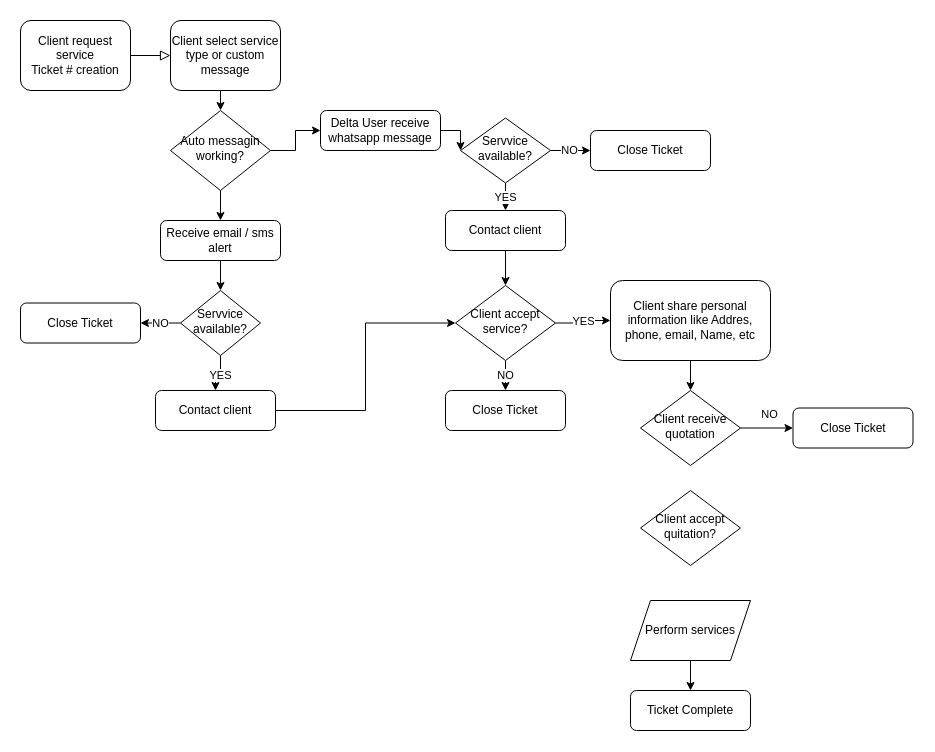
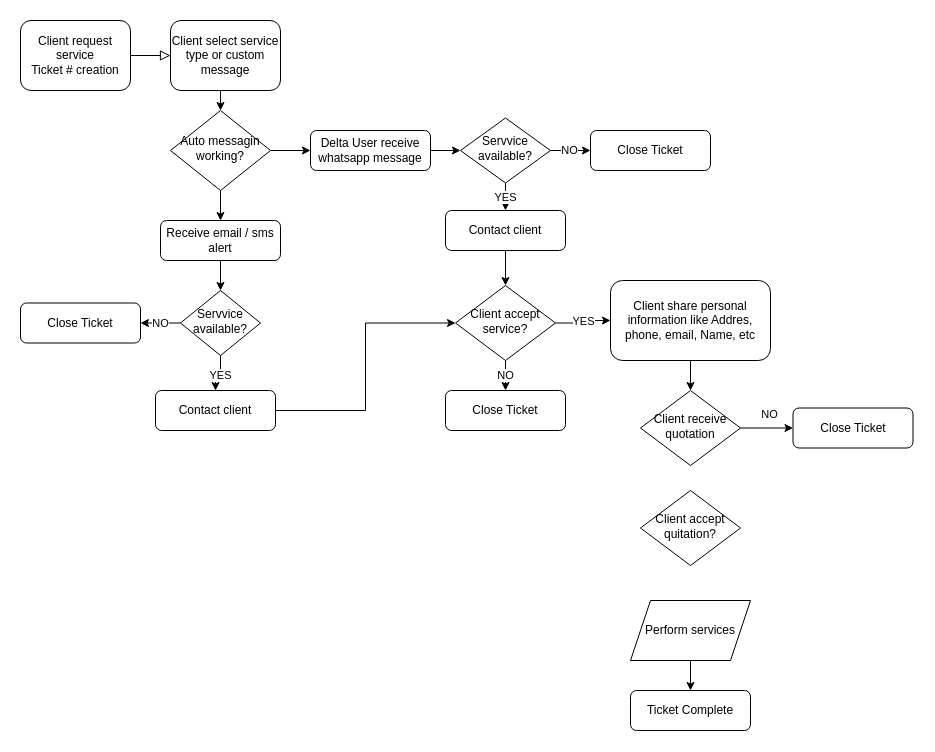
(381, 131) -> (371, 151)
